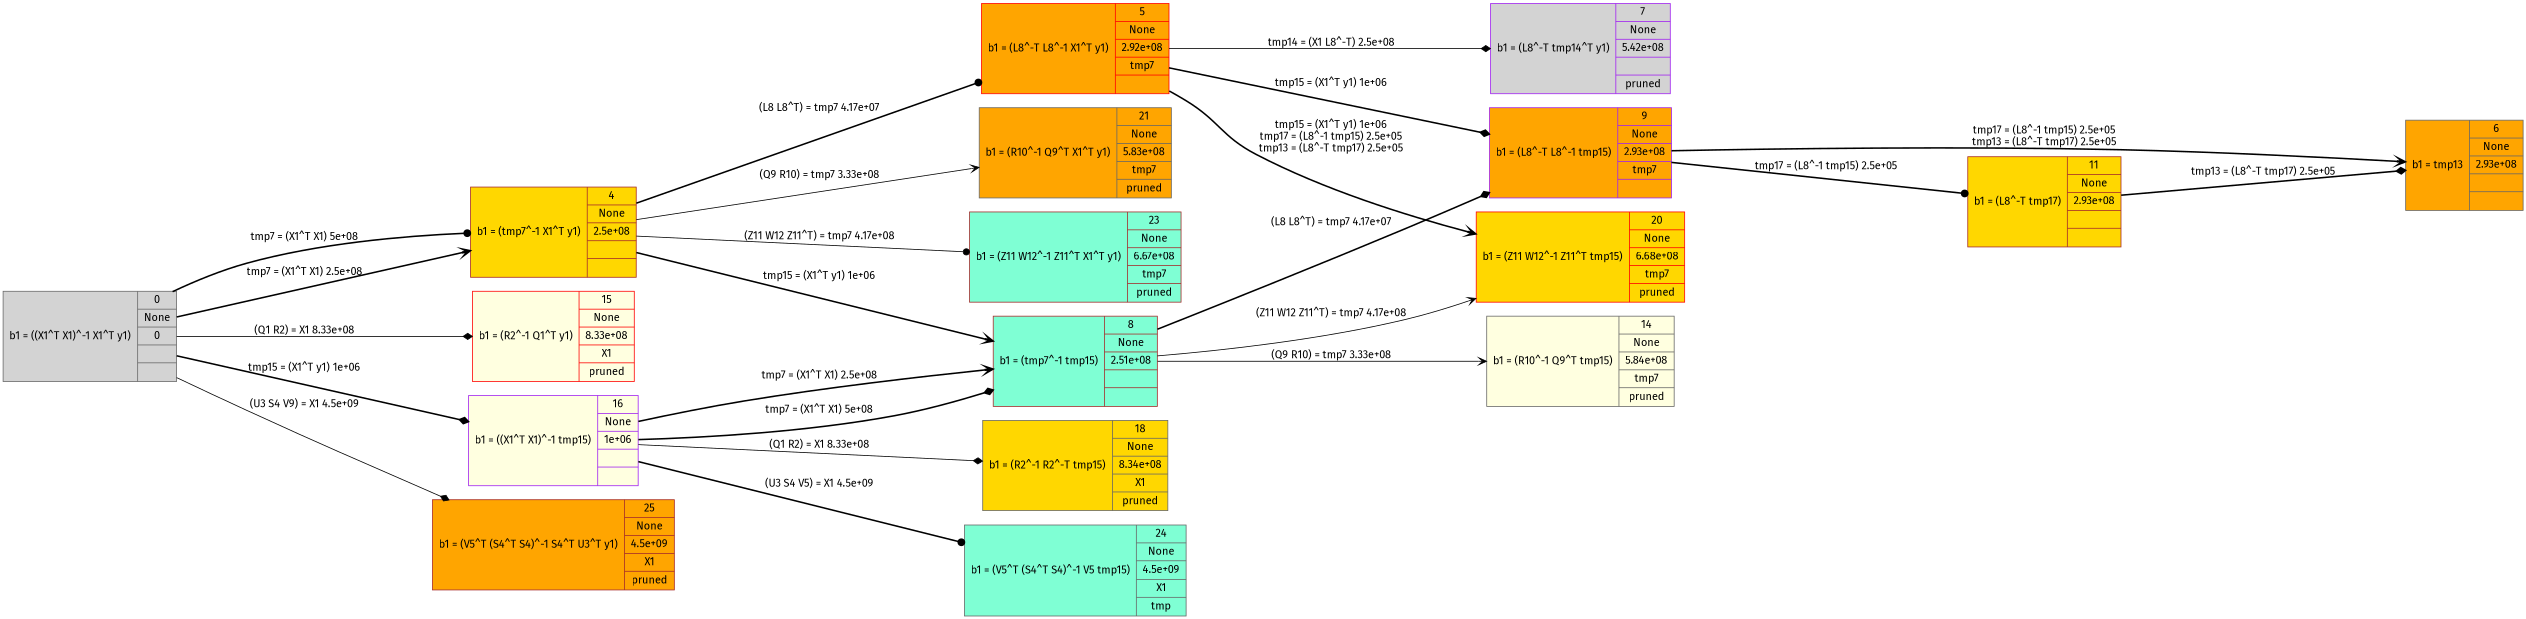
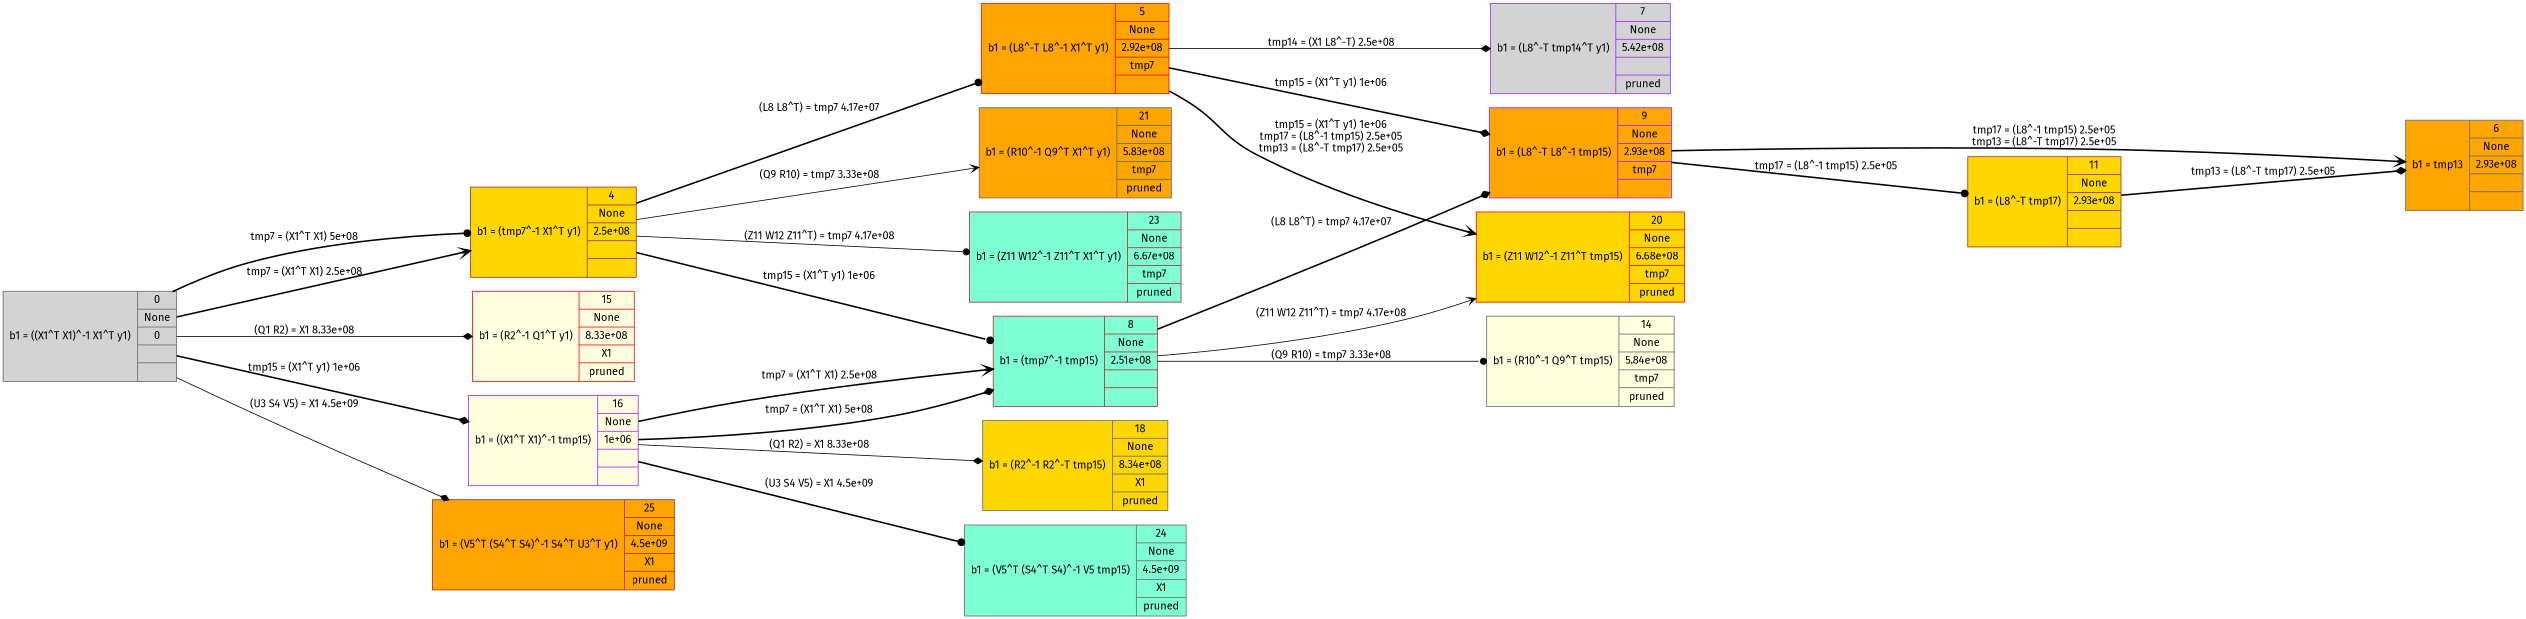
(811, 296) -> (811, 296)
(1318, 361) -> (1318, 361)
(304, 404) -> (304, 404)
(1161, 606) -> (1161, 606)
